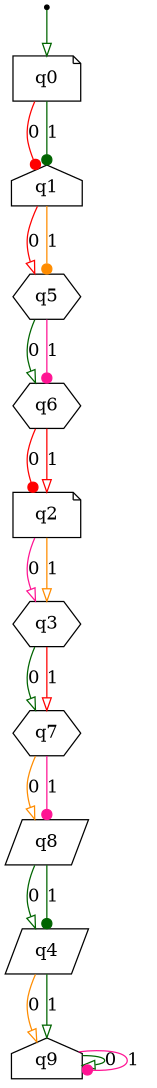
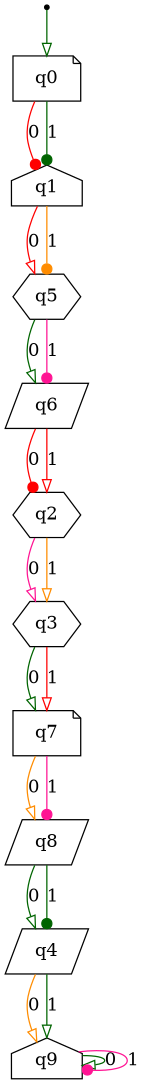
(47, 406) -> (47, 406)
(47, 515) -> (47, 515)
(47, 733) -> (47, 733)
